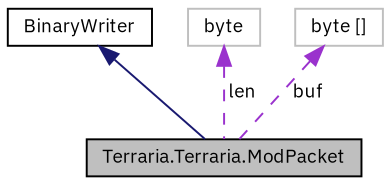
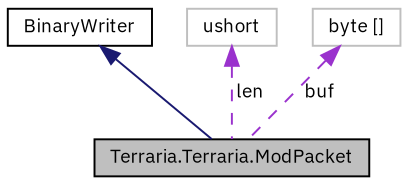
(224, 27) -> (232, 27)
